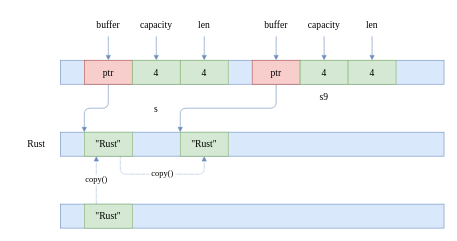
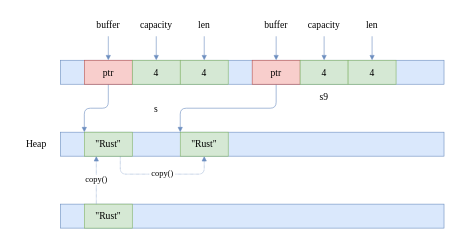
(36, 144) -> (36, 144)
